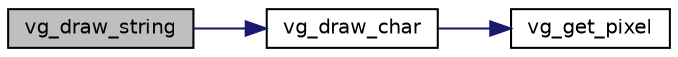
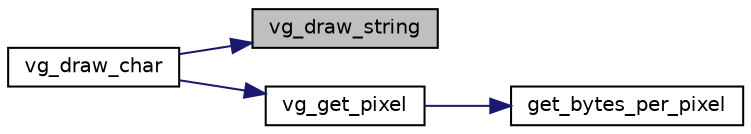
(219, 29) -> (205, 50)
none -> (627, 106)
